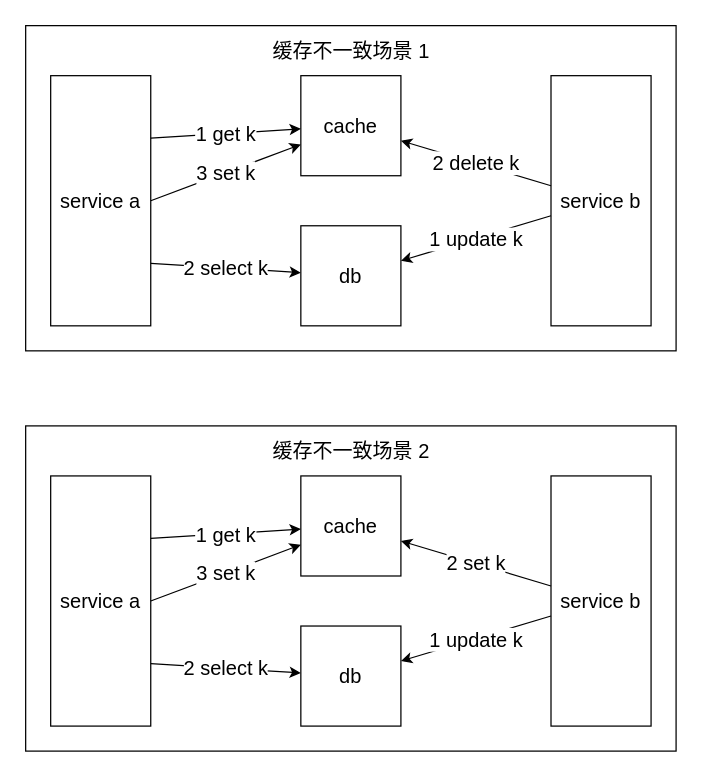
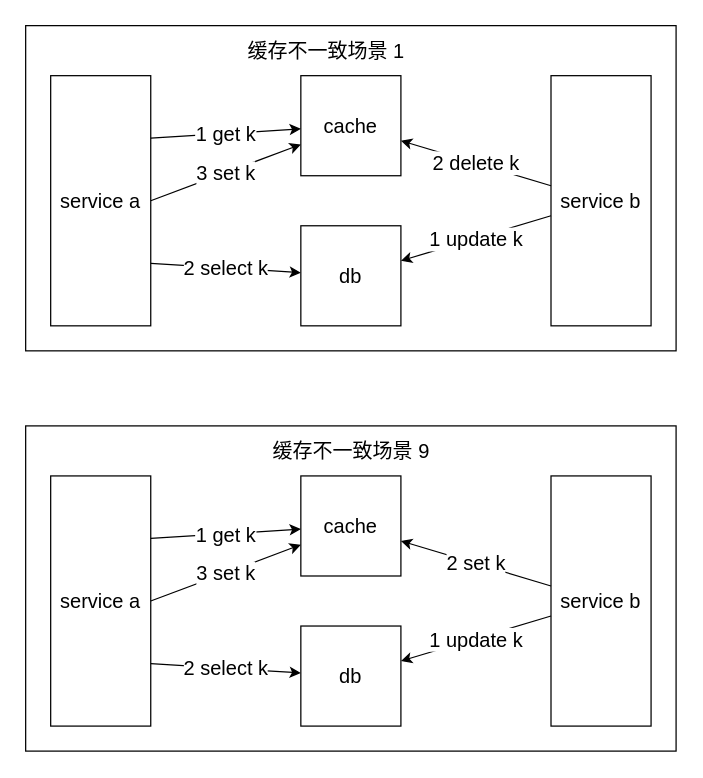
(351, 51) -> (326, 51)
(351, 451) -> (351, 451)
